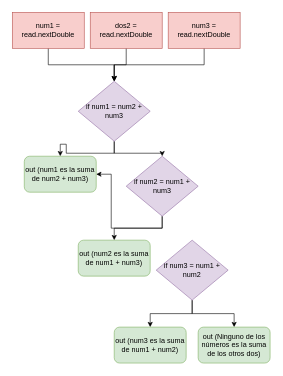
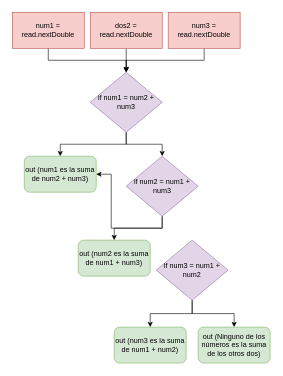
(114, 111) -> (126, 102)
